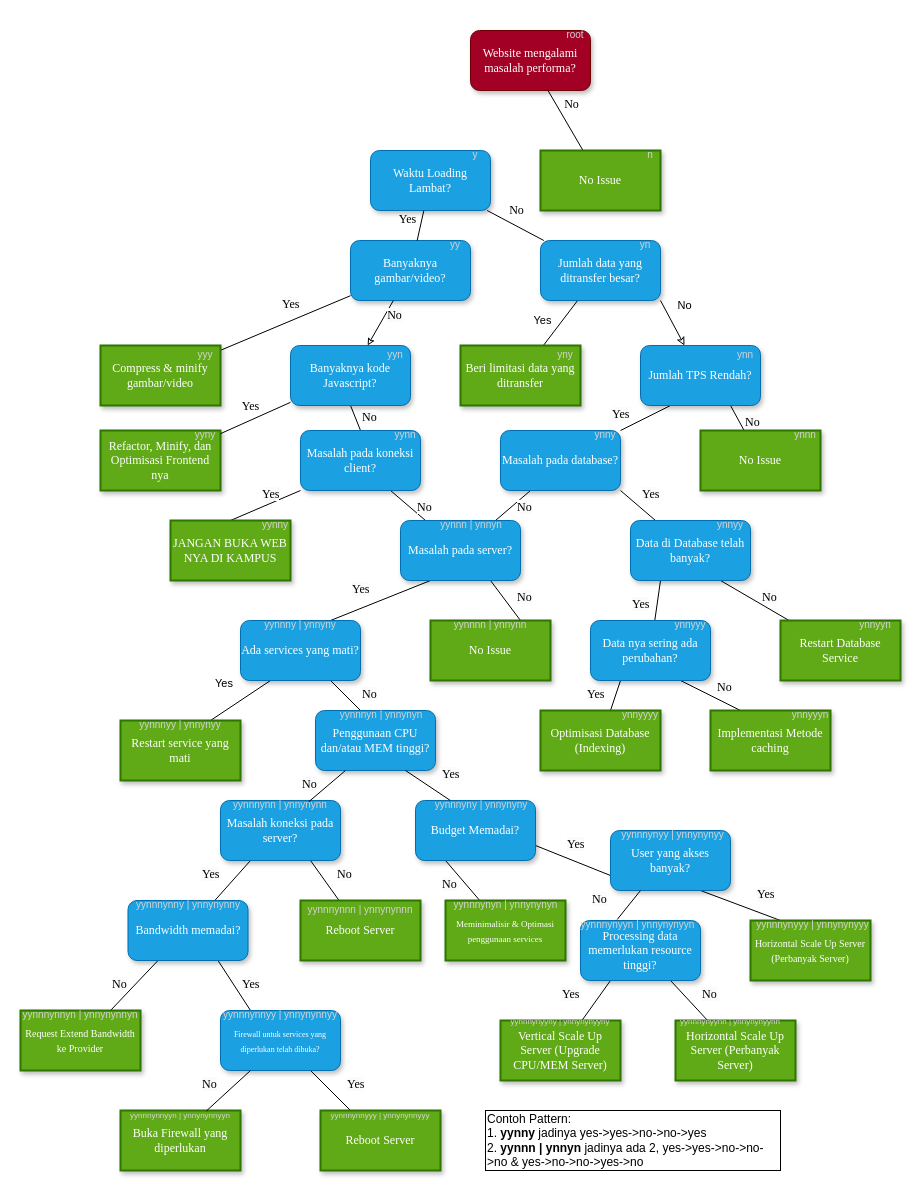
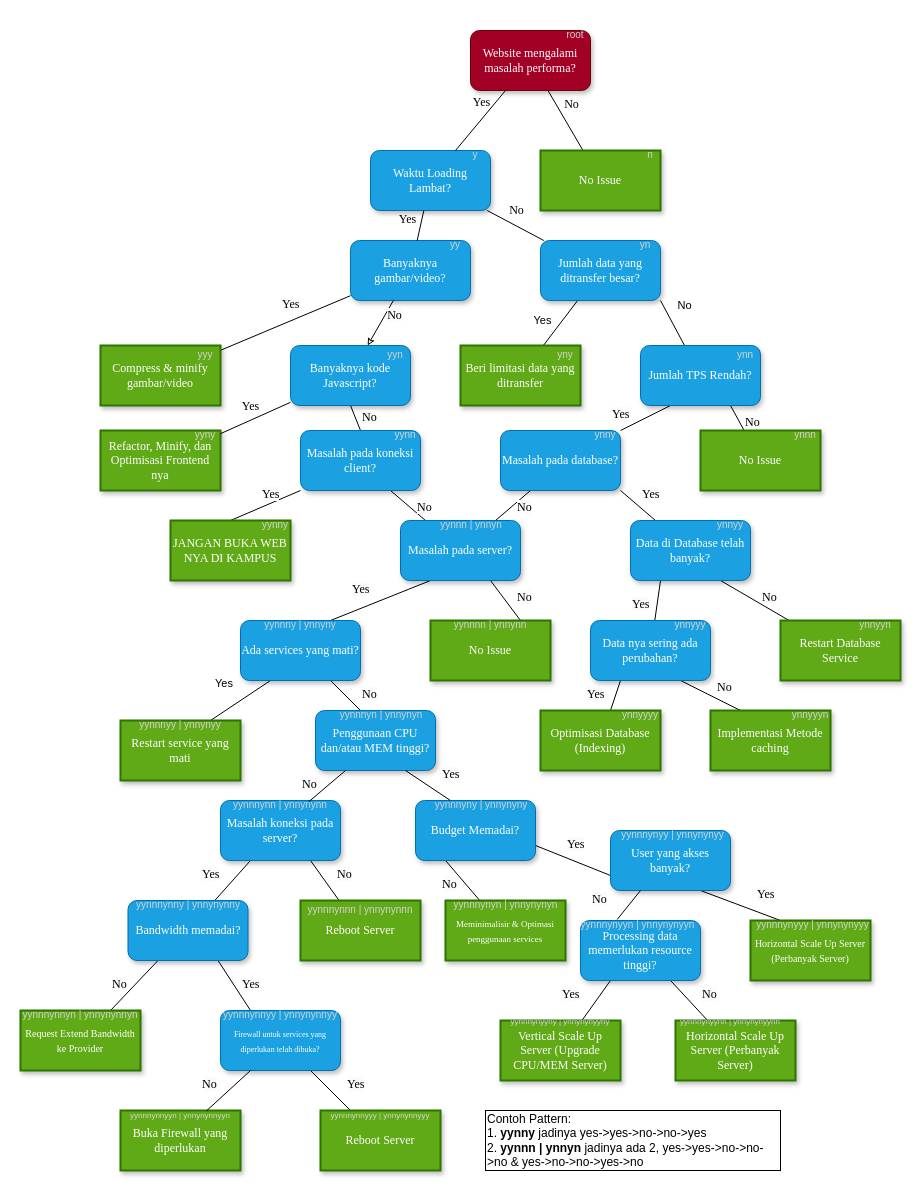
none -> (481, 121)
(681, 338) -> (682, 340)
